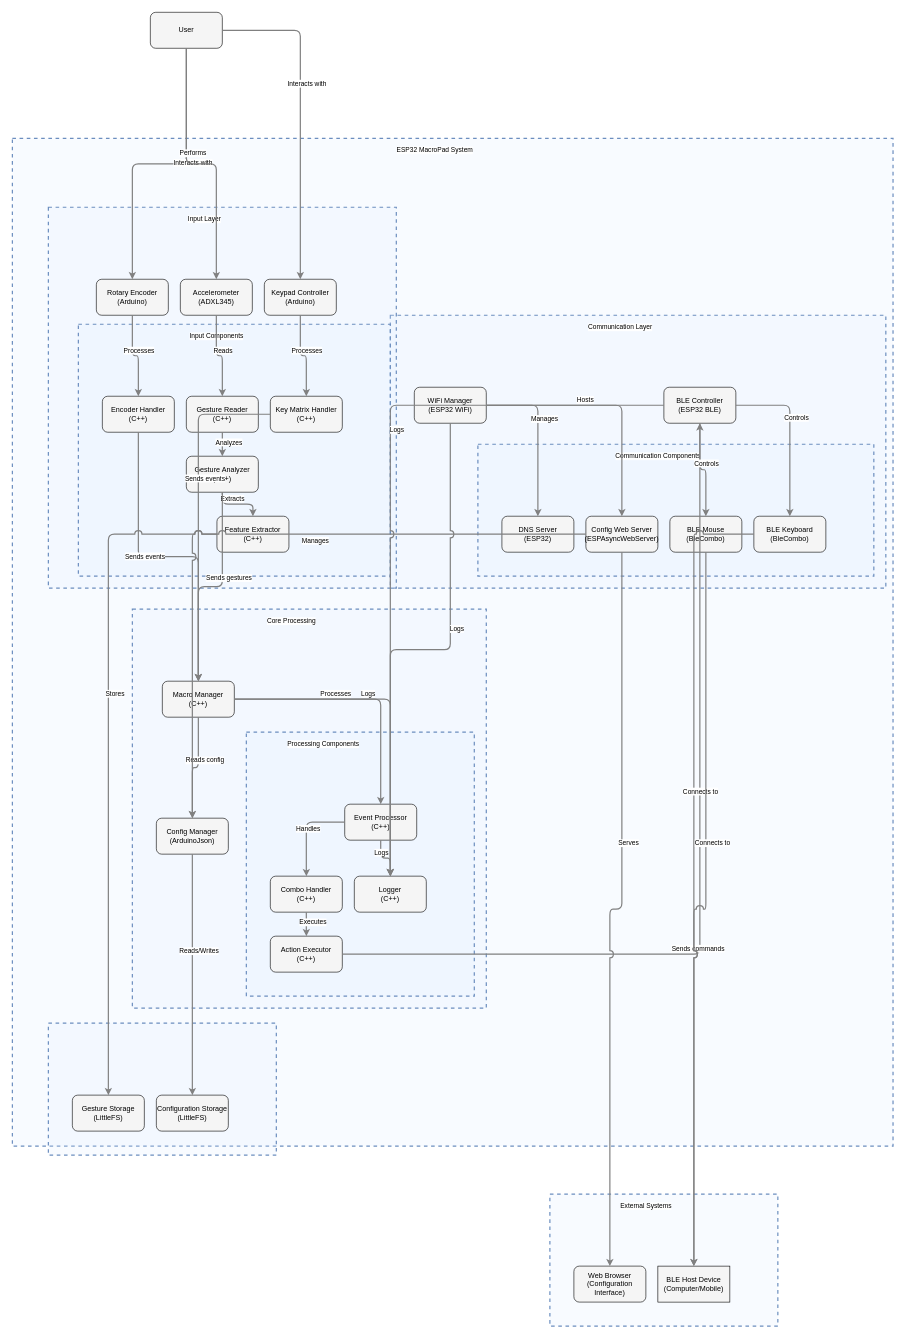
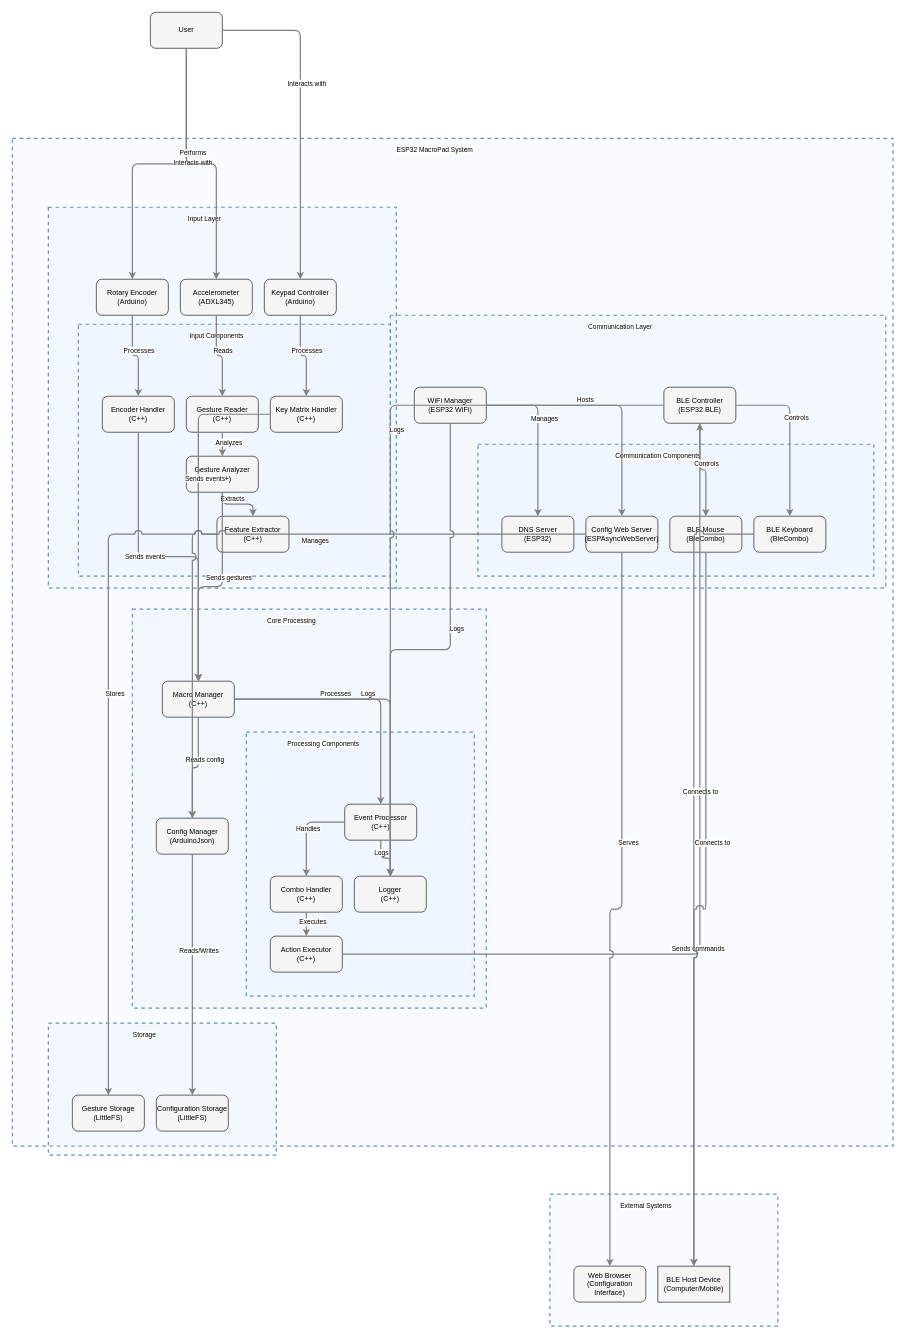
none -> (144, 1035)
